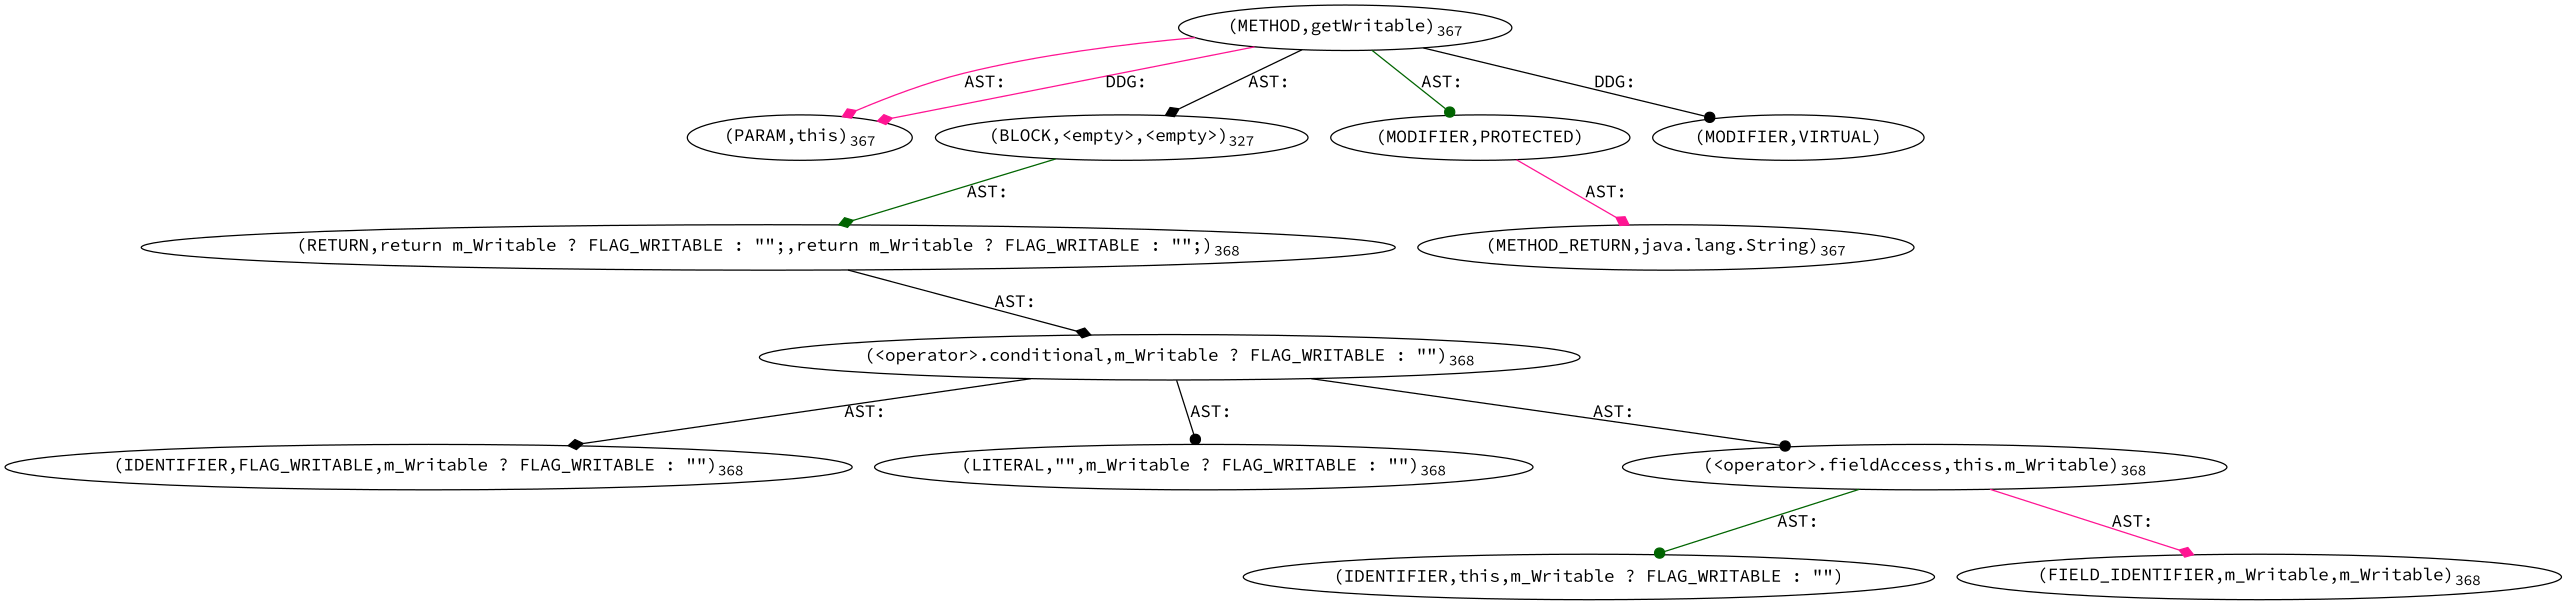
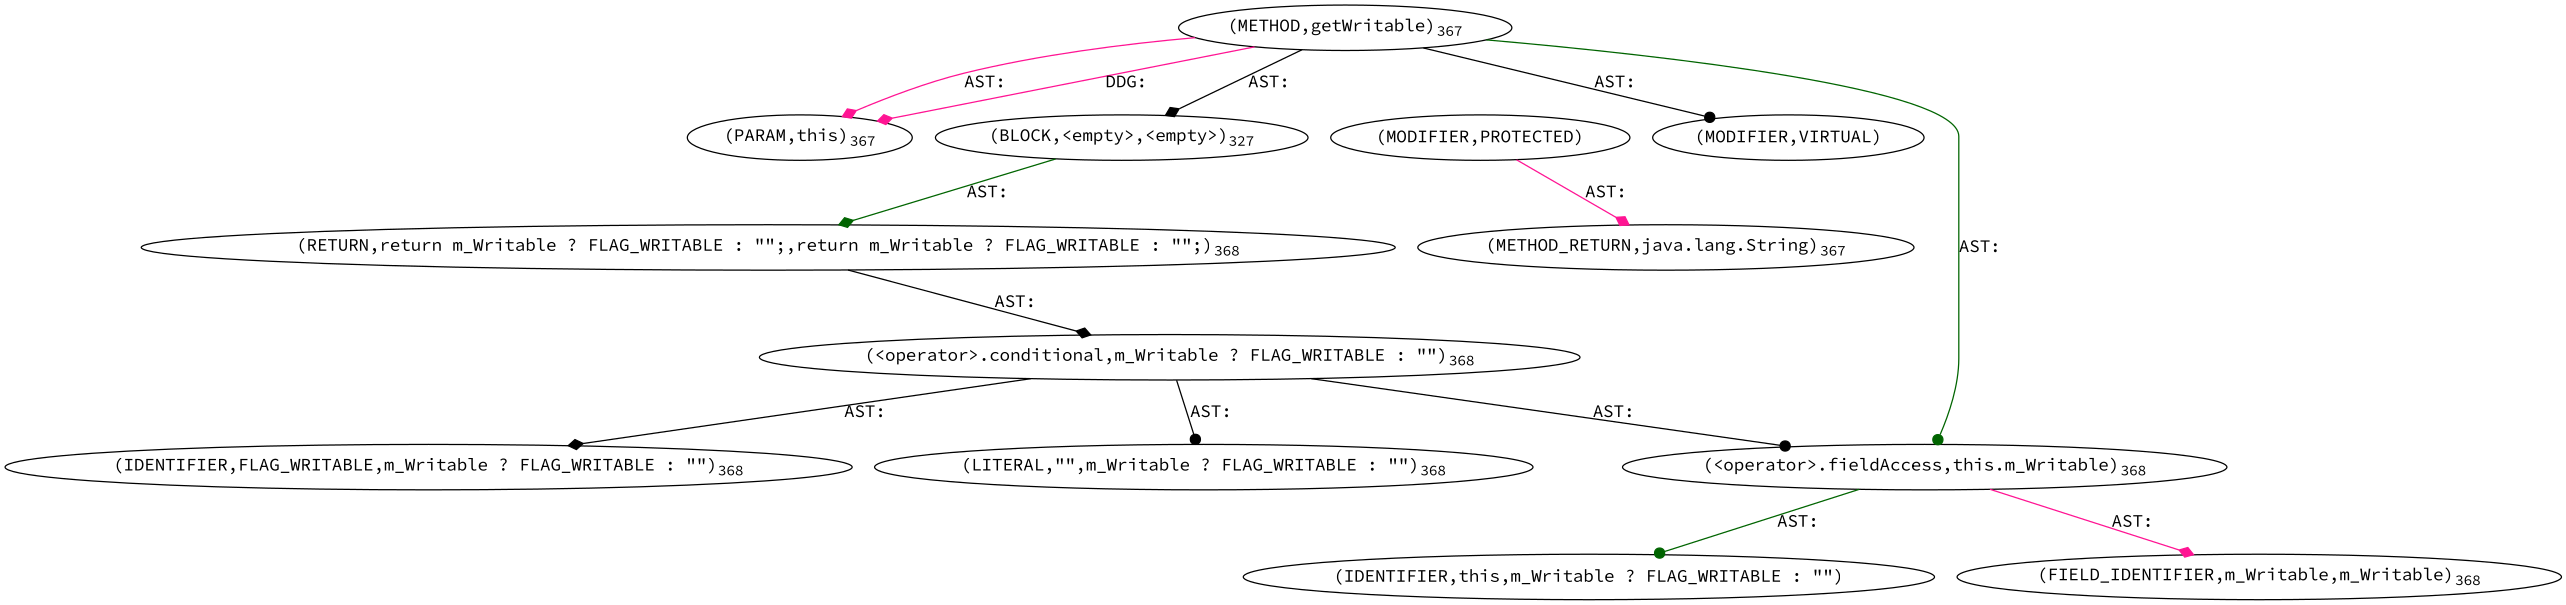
(1409, 79) -> (1878, 95)
(1620, 83) -> (1620, 83)
